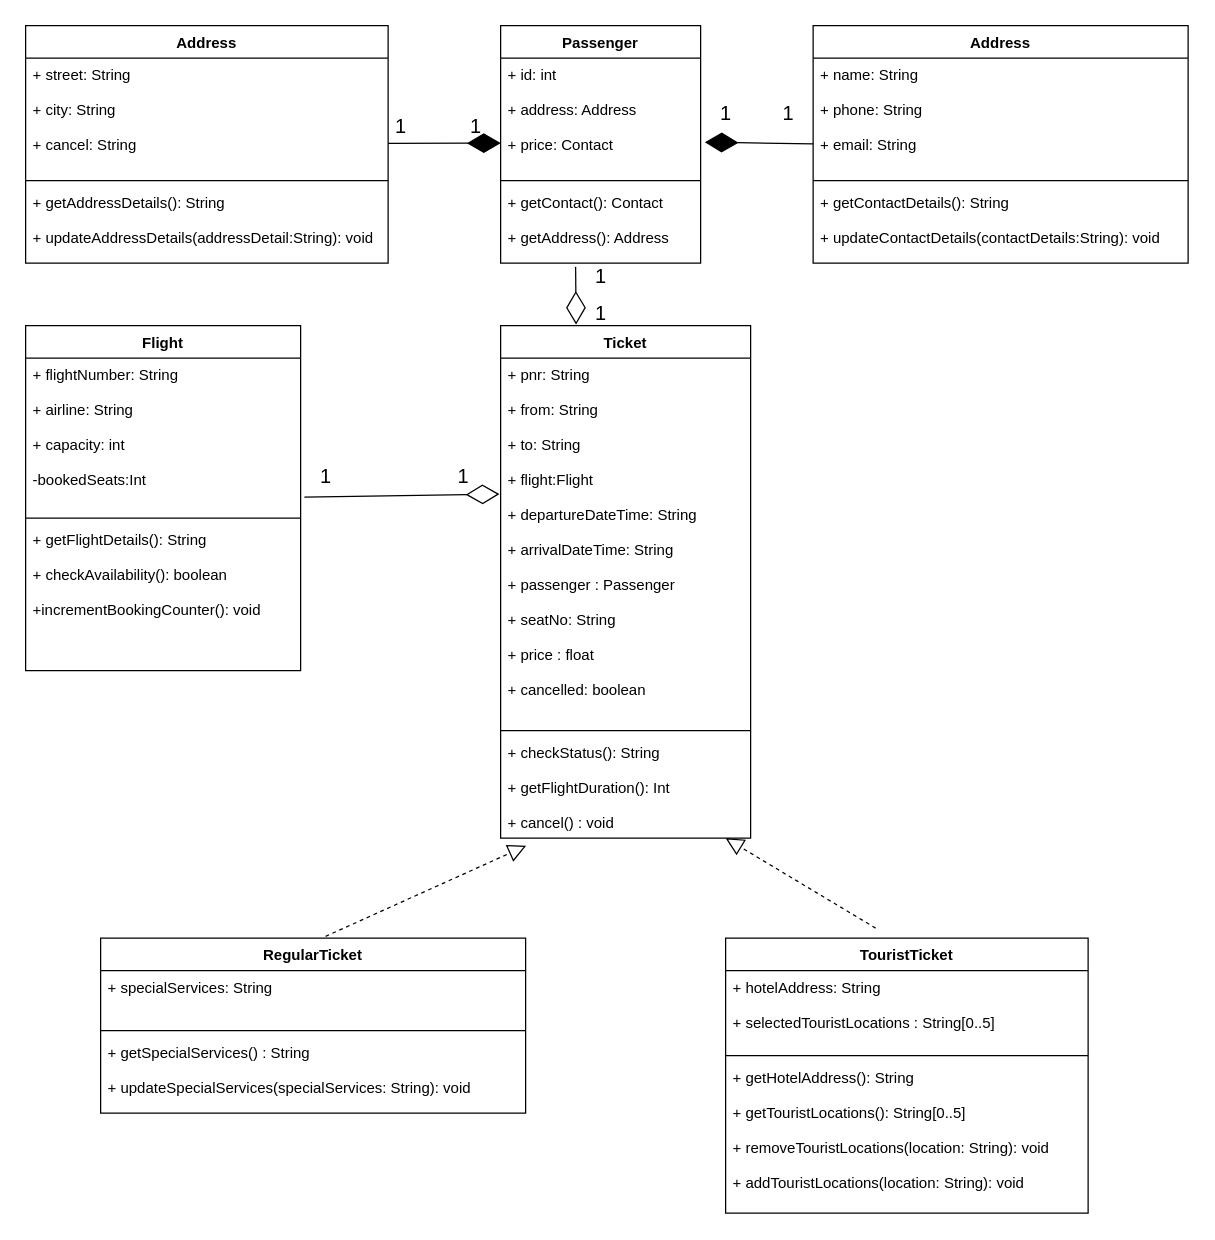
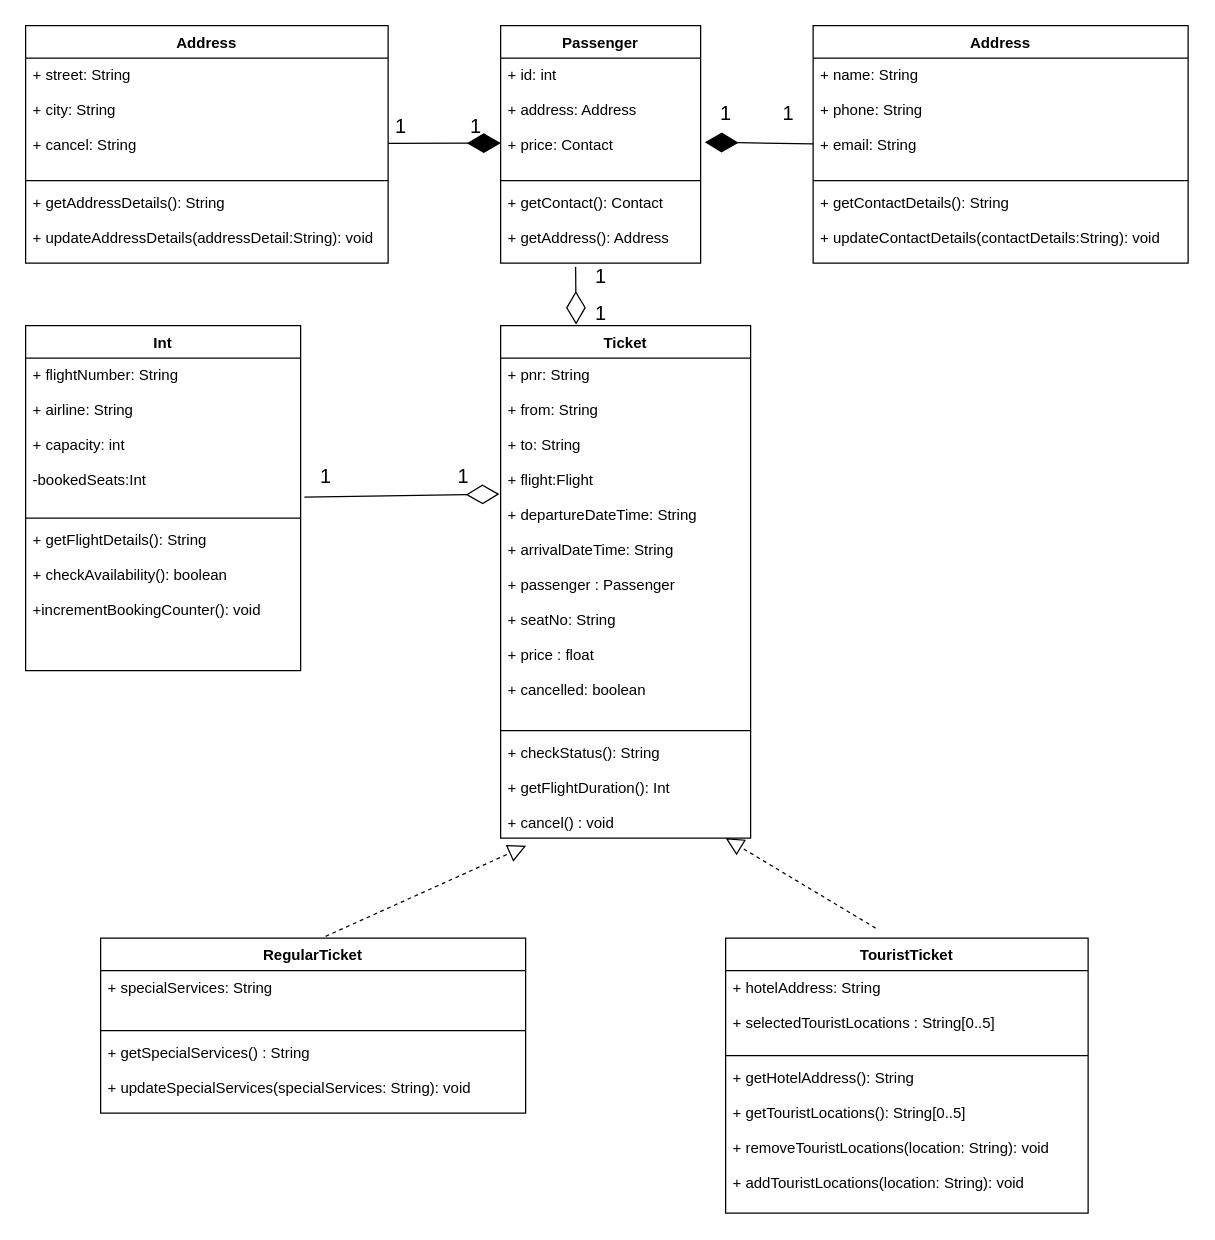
(163, 343) -> (163, 343)
